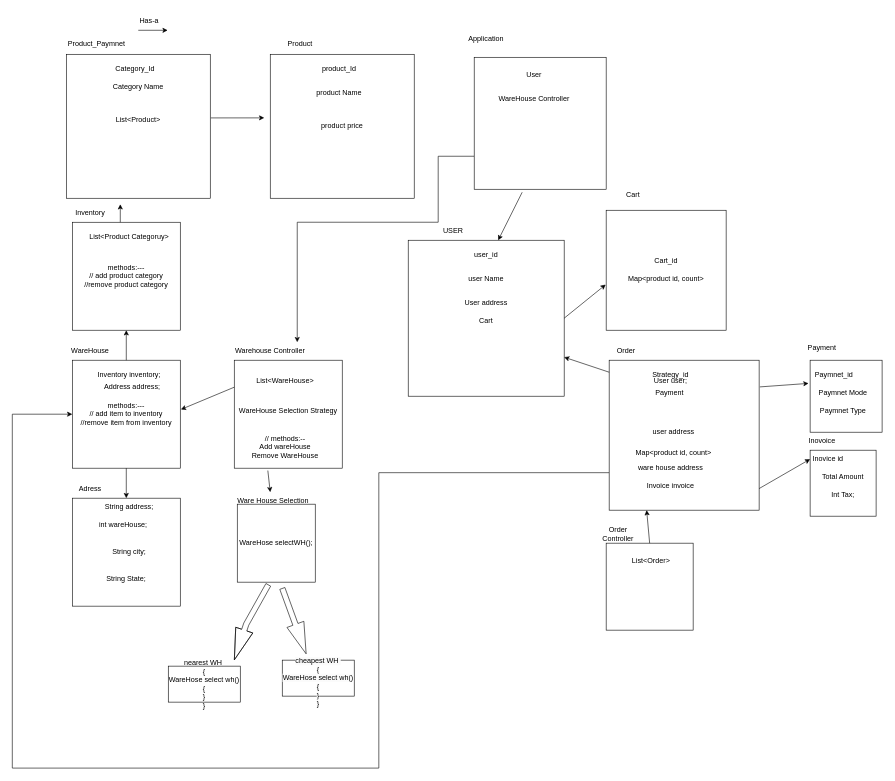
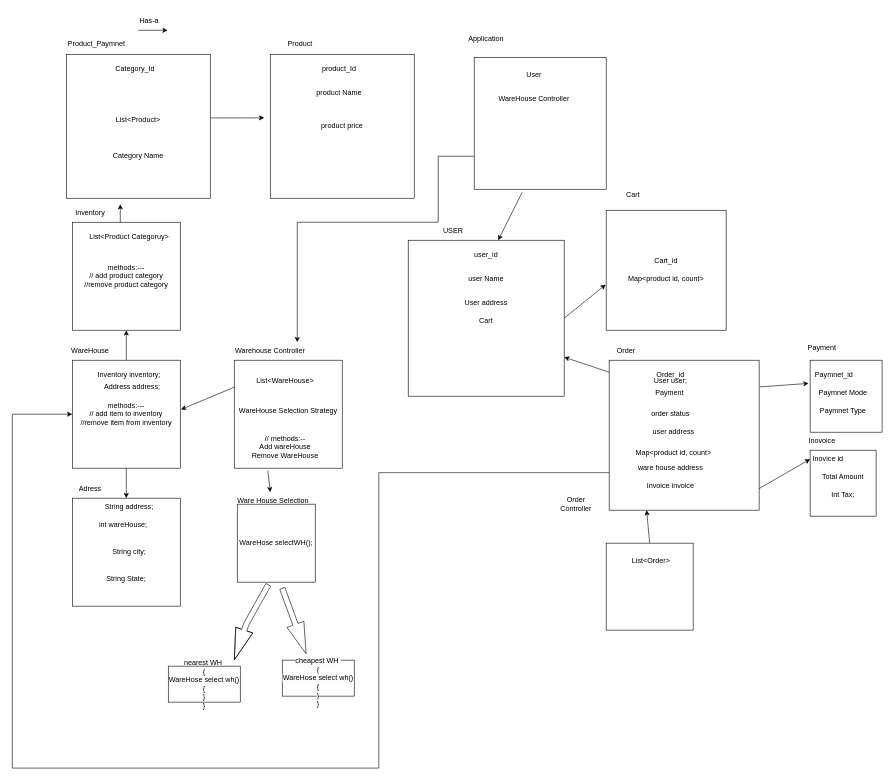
(138, 87) -> (138, 156)
(671, 375) -> (671, 375)
none -> (671, 414)
(618, 534) -> (576, 504)
